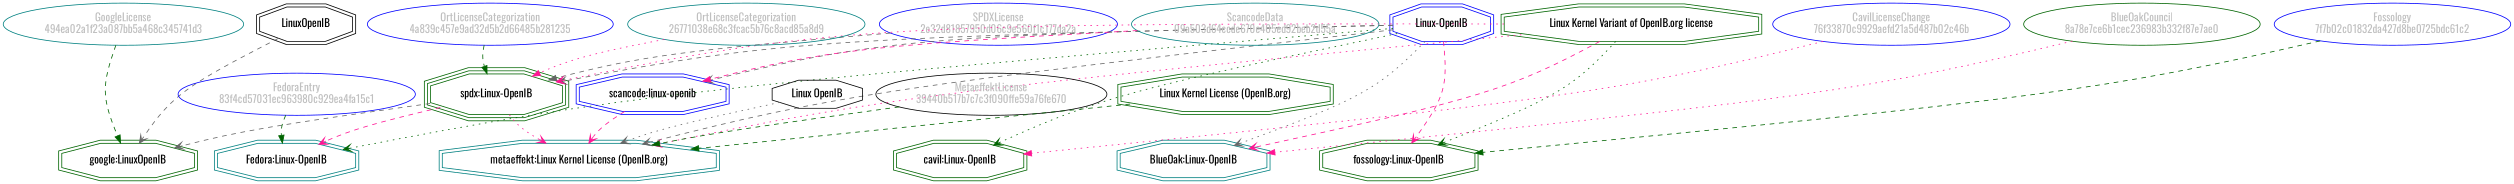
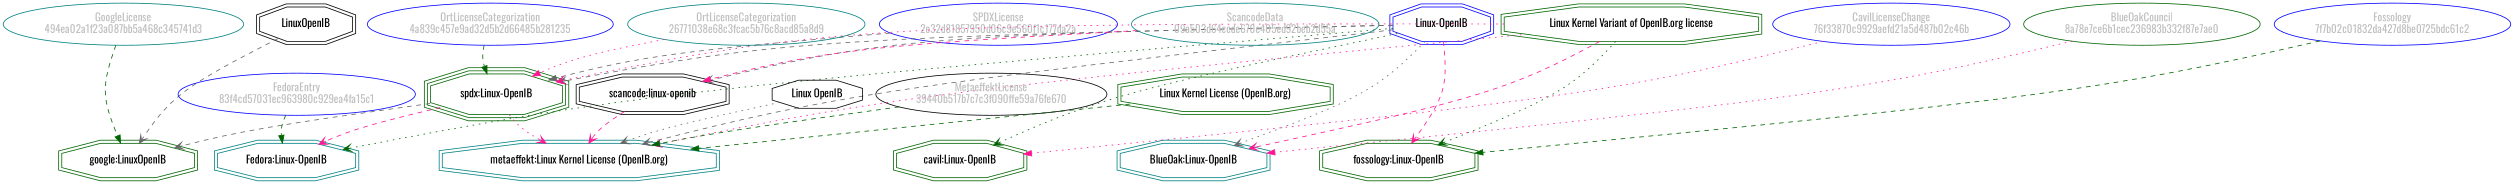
(653, 94) -> (653, 94)
